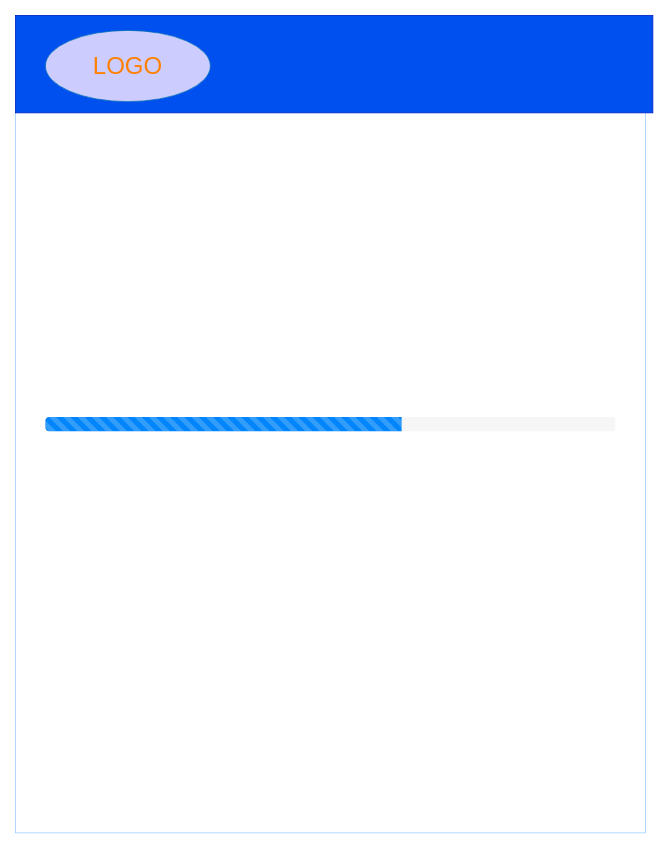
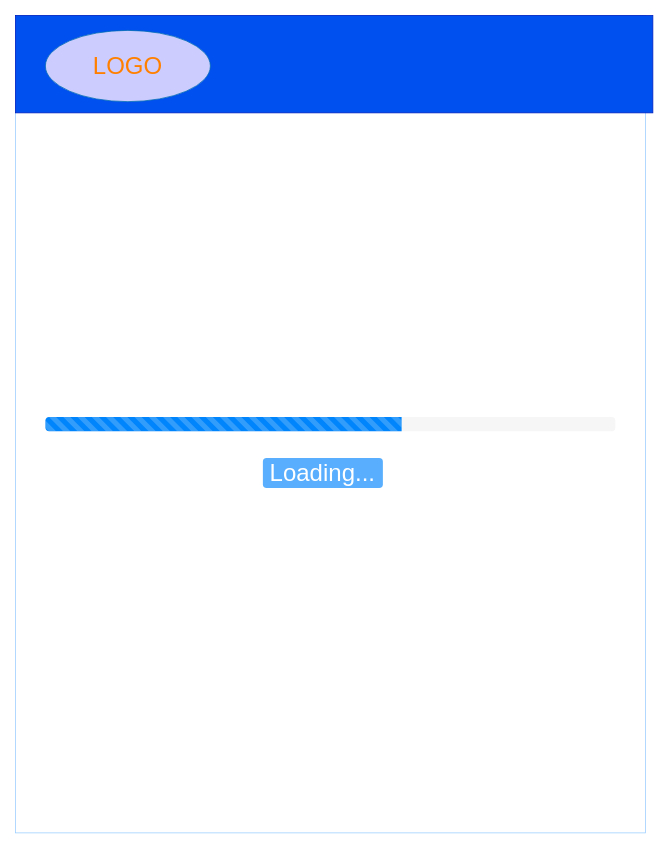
none -> (323, 473)
